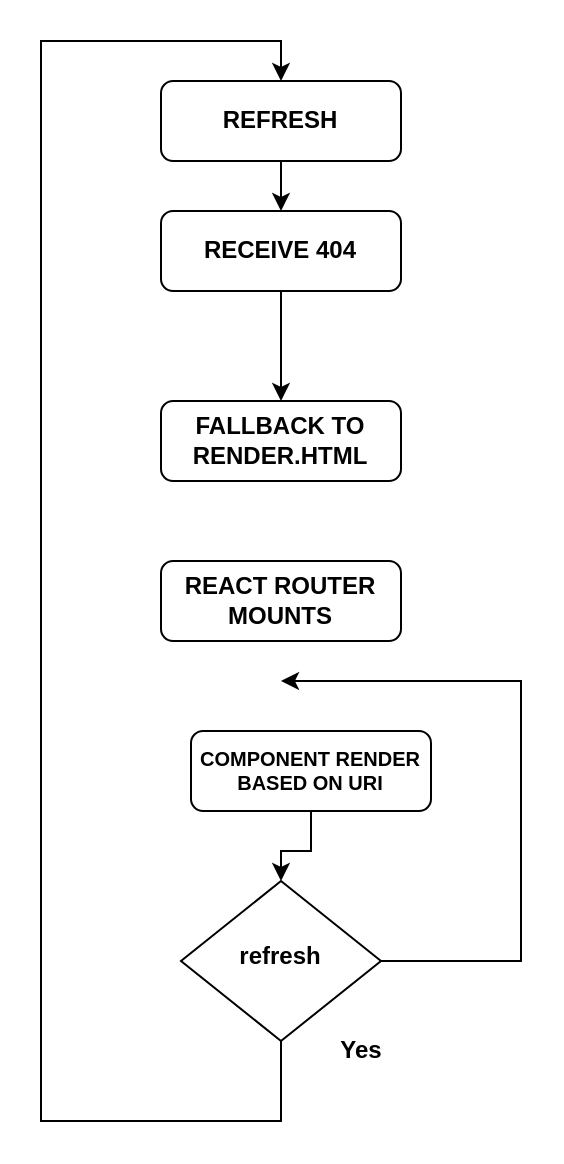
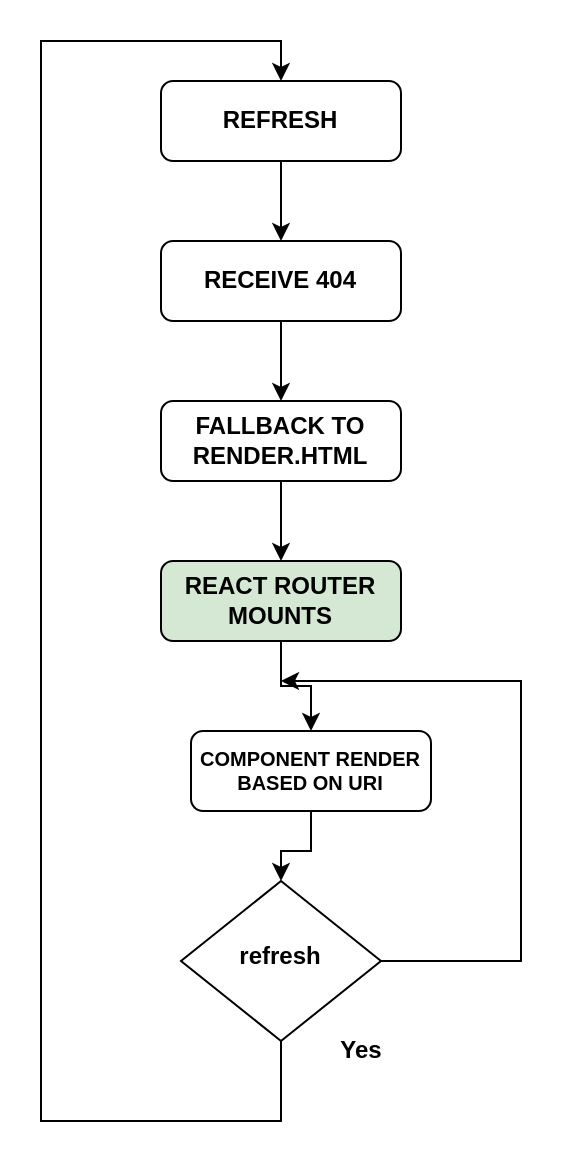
(281, 251) -> (281, 281)
none -> (281, 514)
(281, 601) -> (281, 601)
none -> (289, 686)
